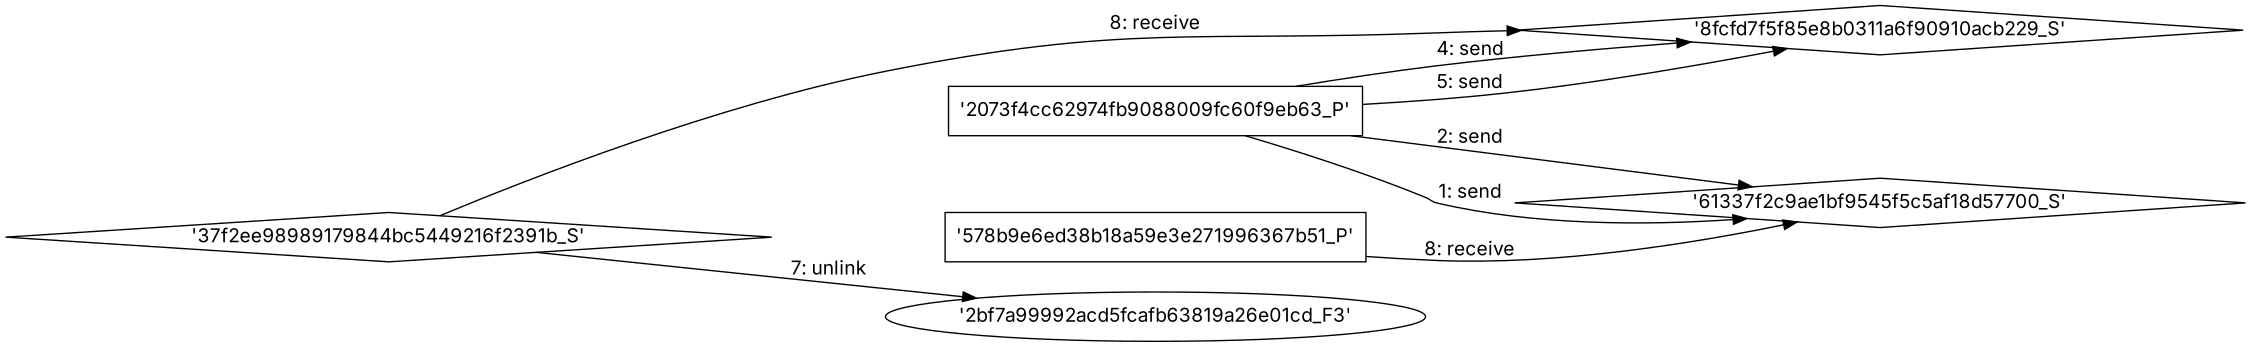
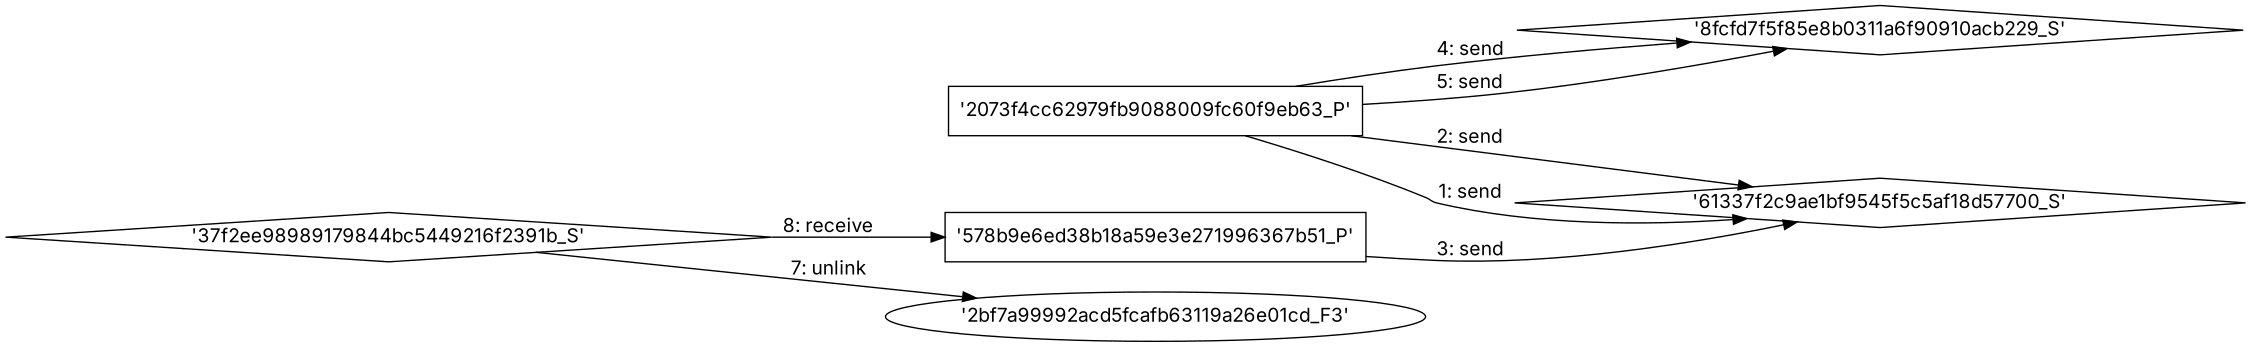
(962, 57) -> (851, 237)
(1156, 111) -> (1156, 111)
(1470, 250) -> (1470, 250)
(1156, 317) -> (1156, 317)
